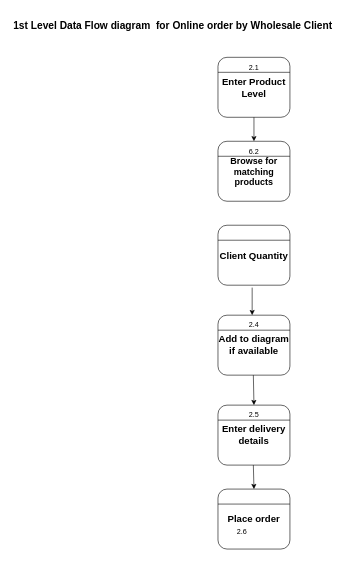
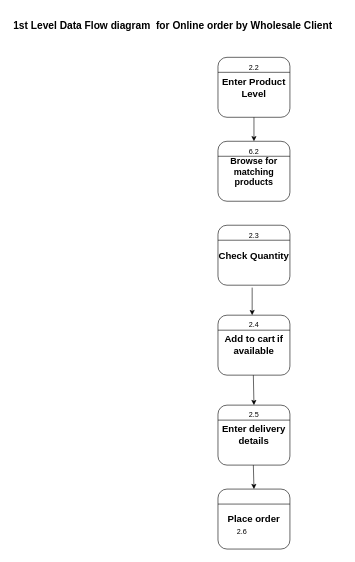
(254, 68) -> (254, 68)
none -> (257, 236)
(254, 255) -> (254, 255)
(254, 345) -> (254, 345)
